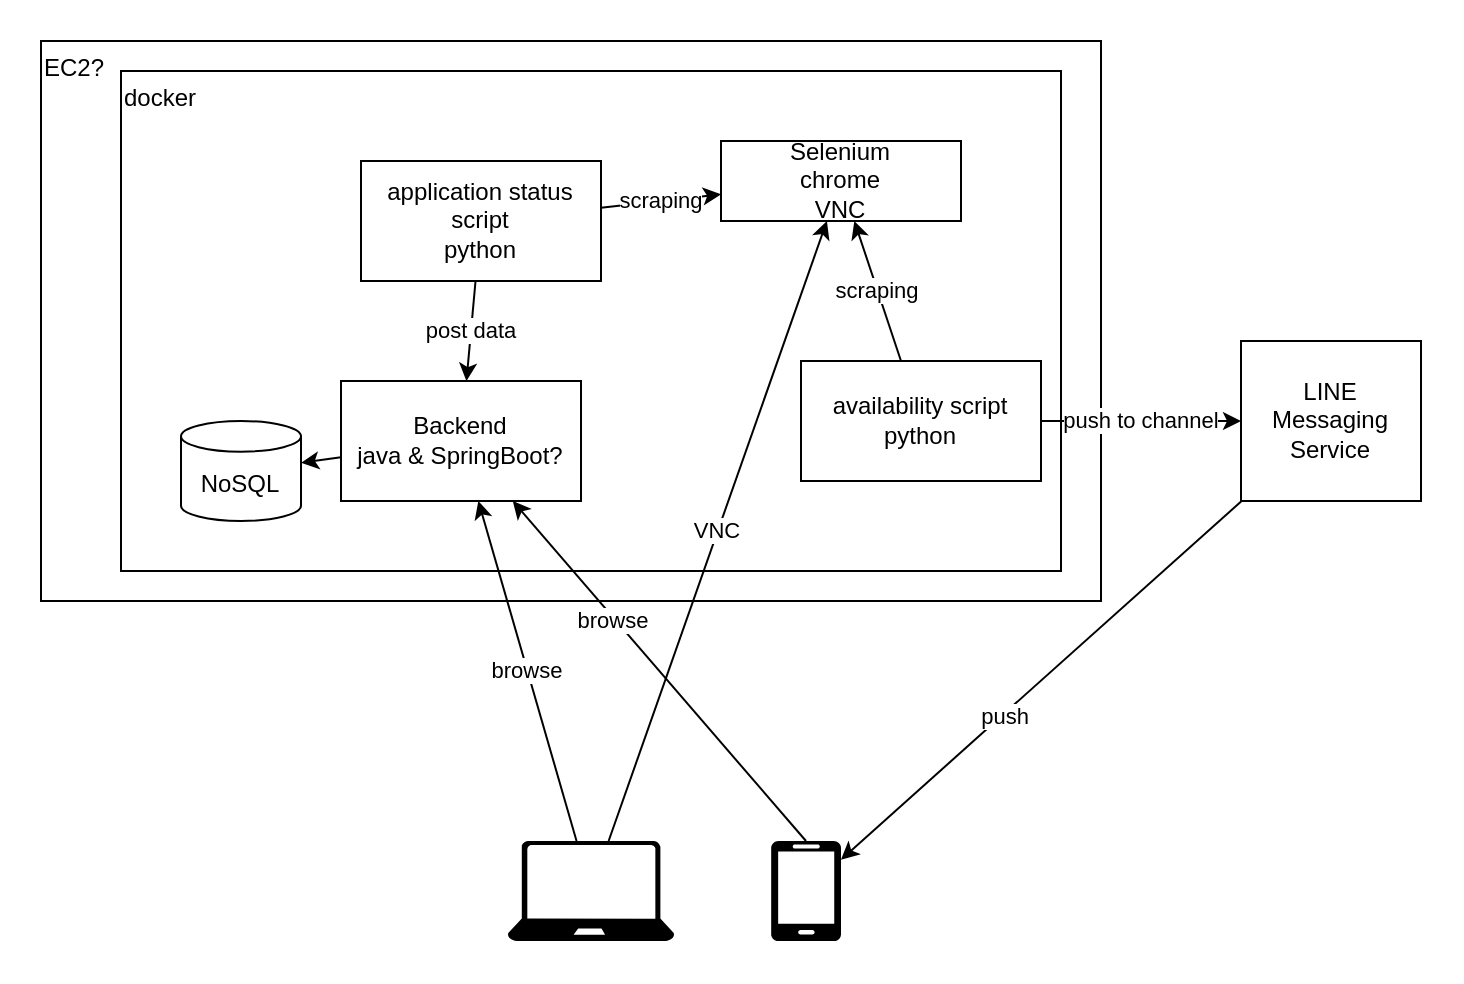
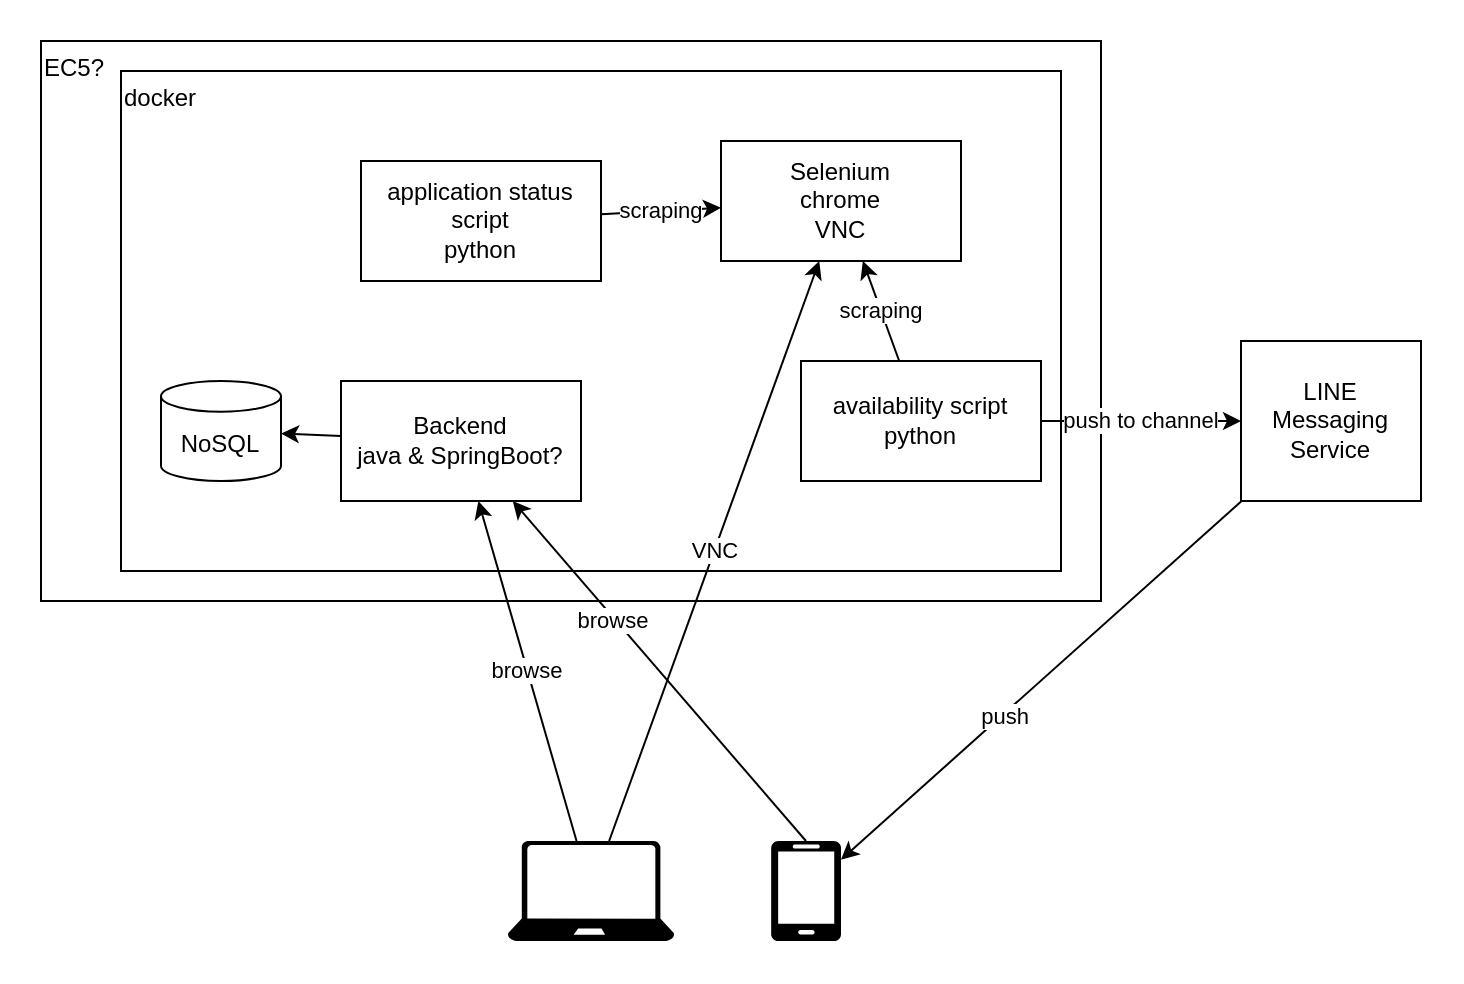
(72, 69) -> (72, 69)
(841, 181) -> (841, 201)
(474, 300) -> none
(241, 471) -> (221, 431)
